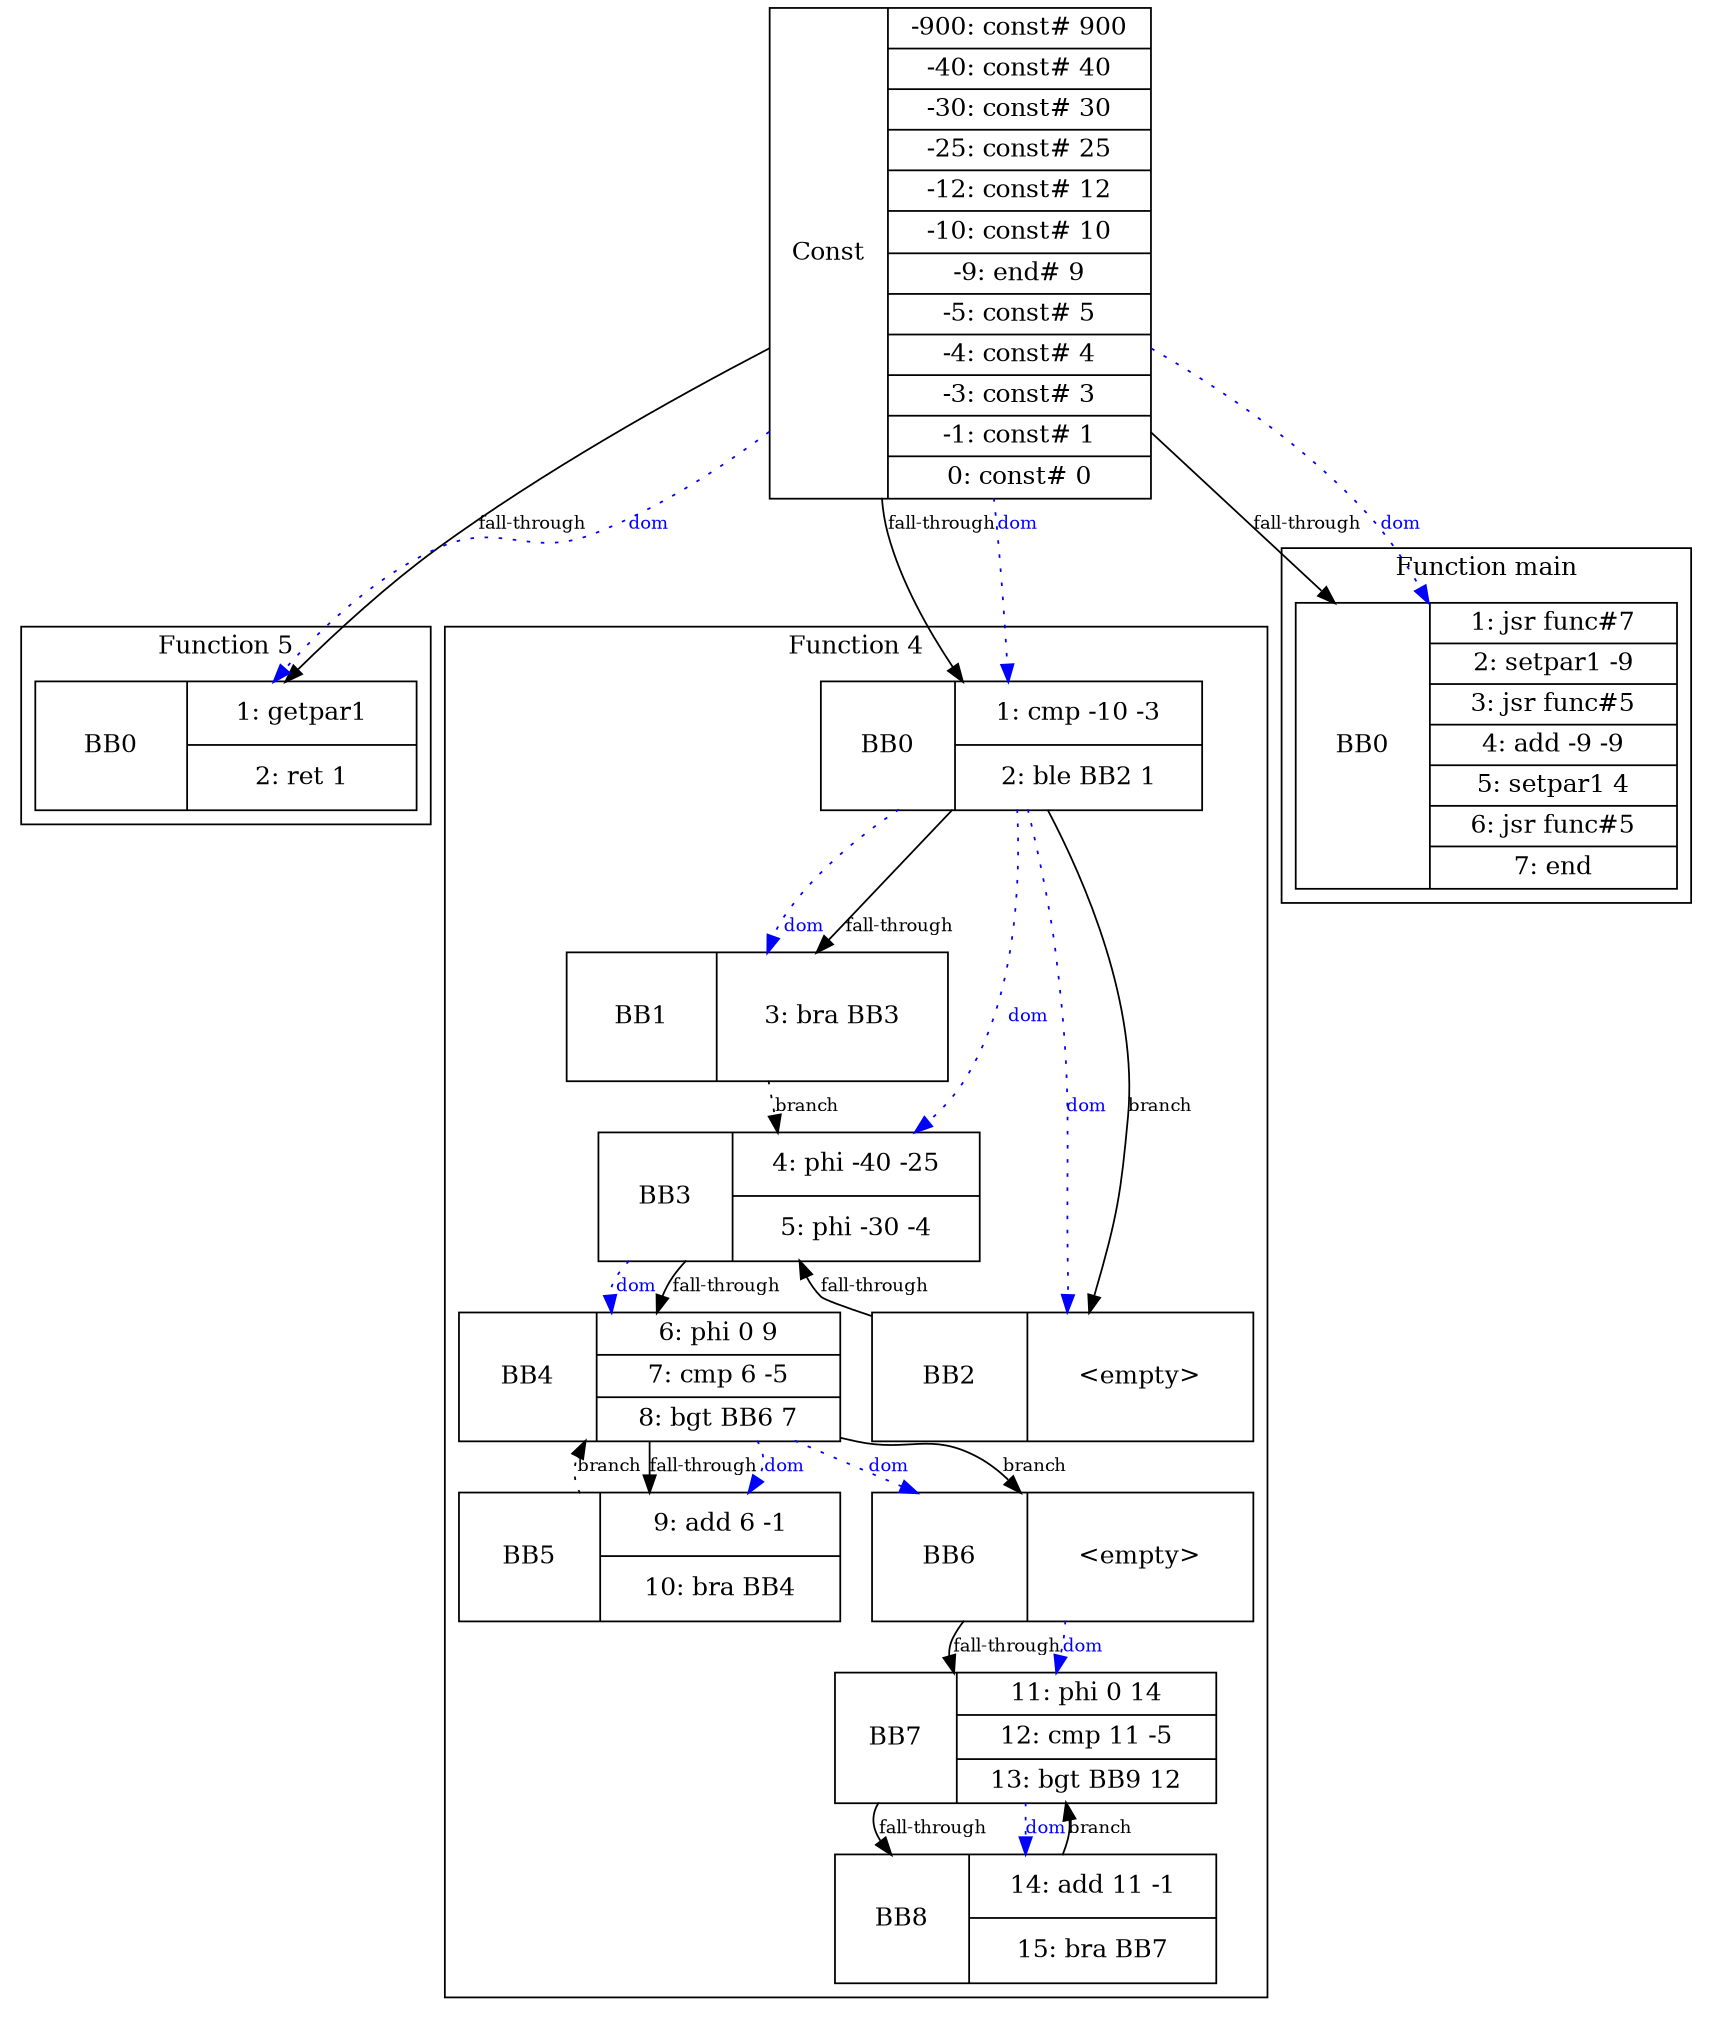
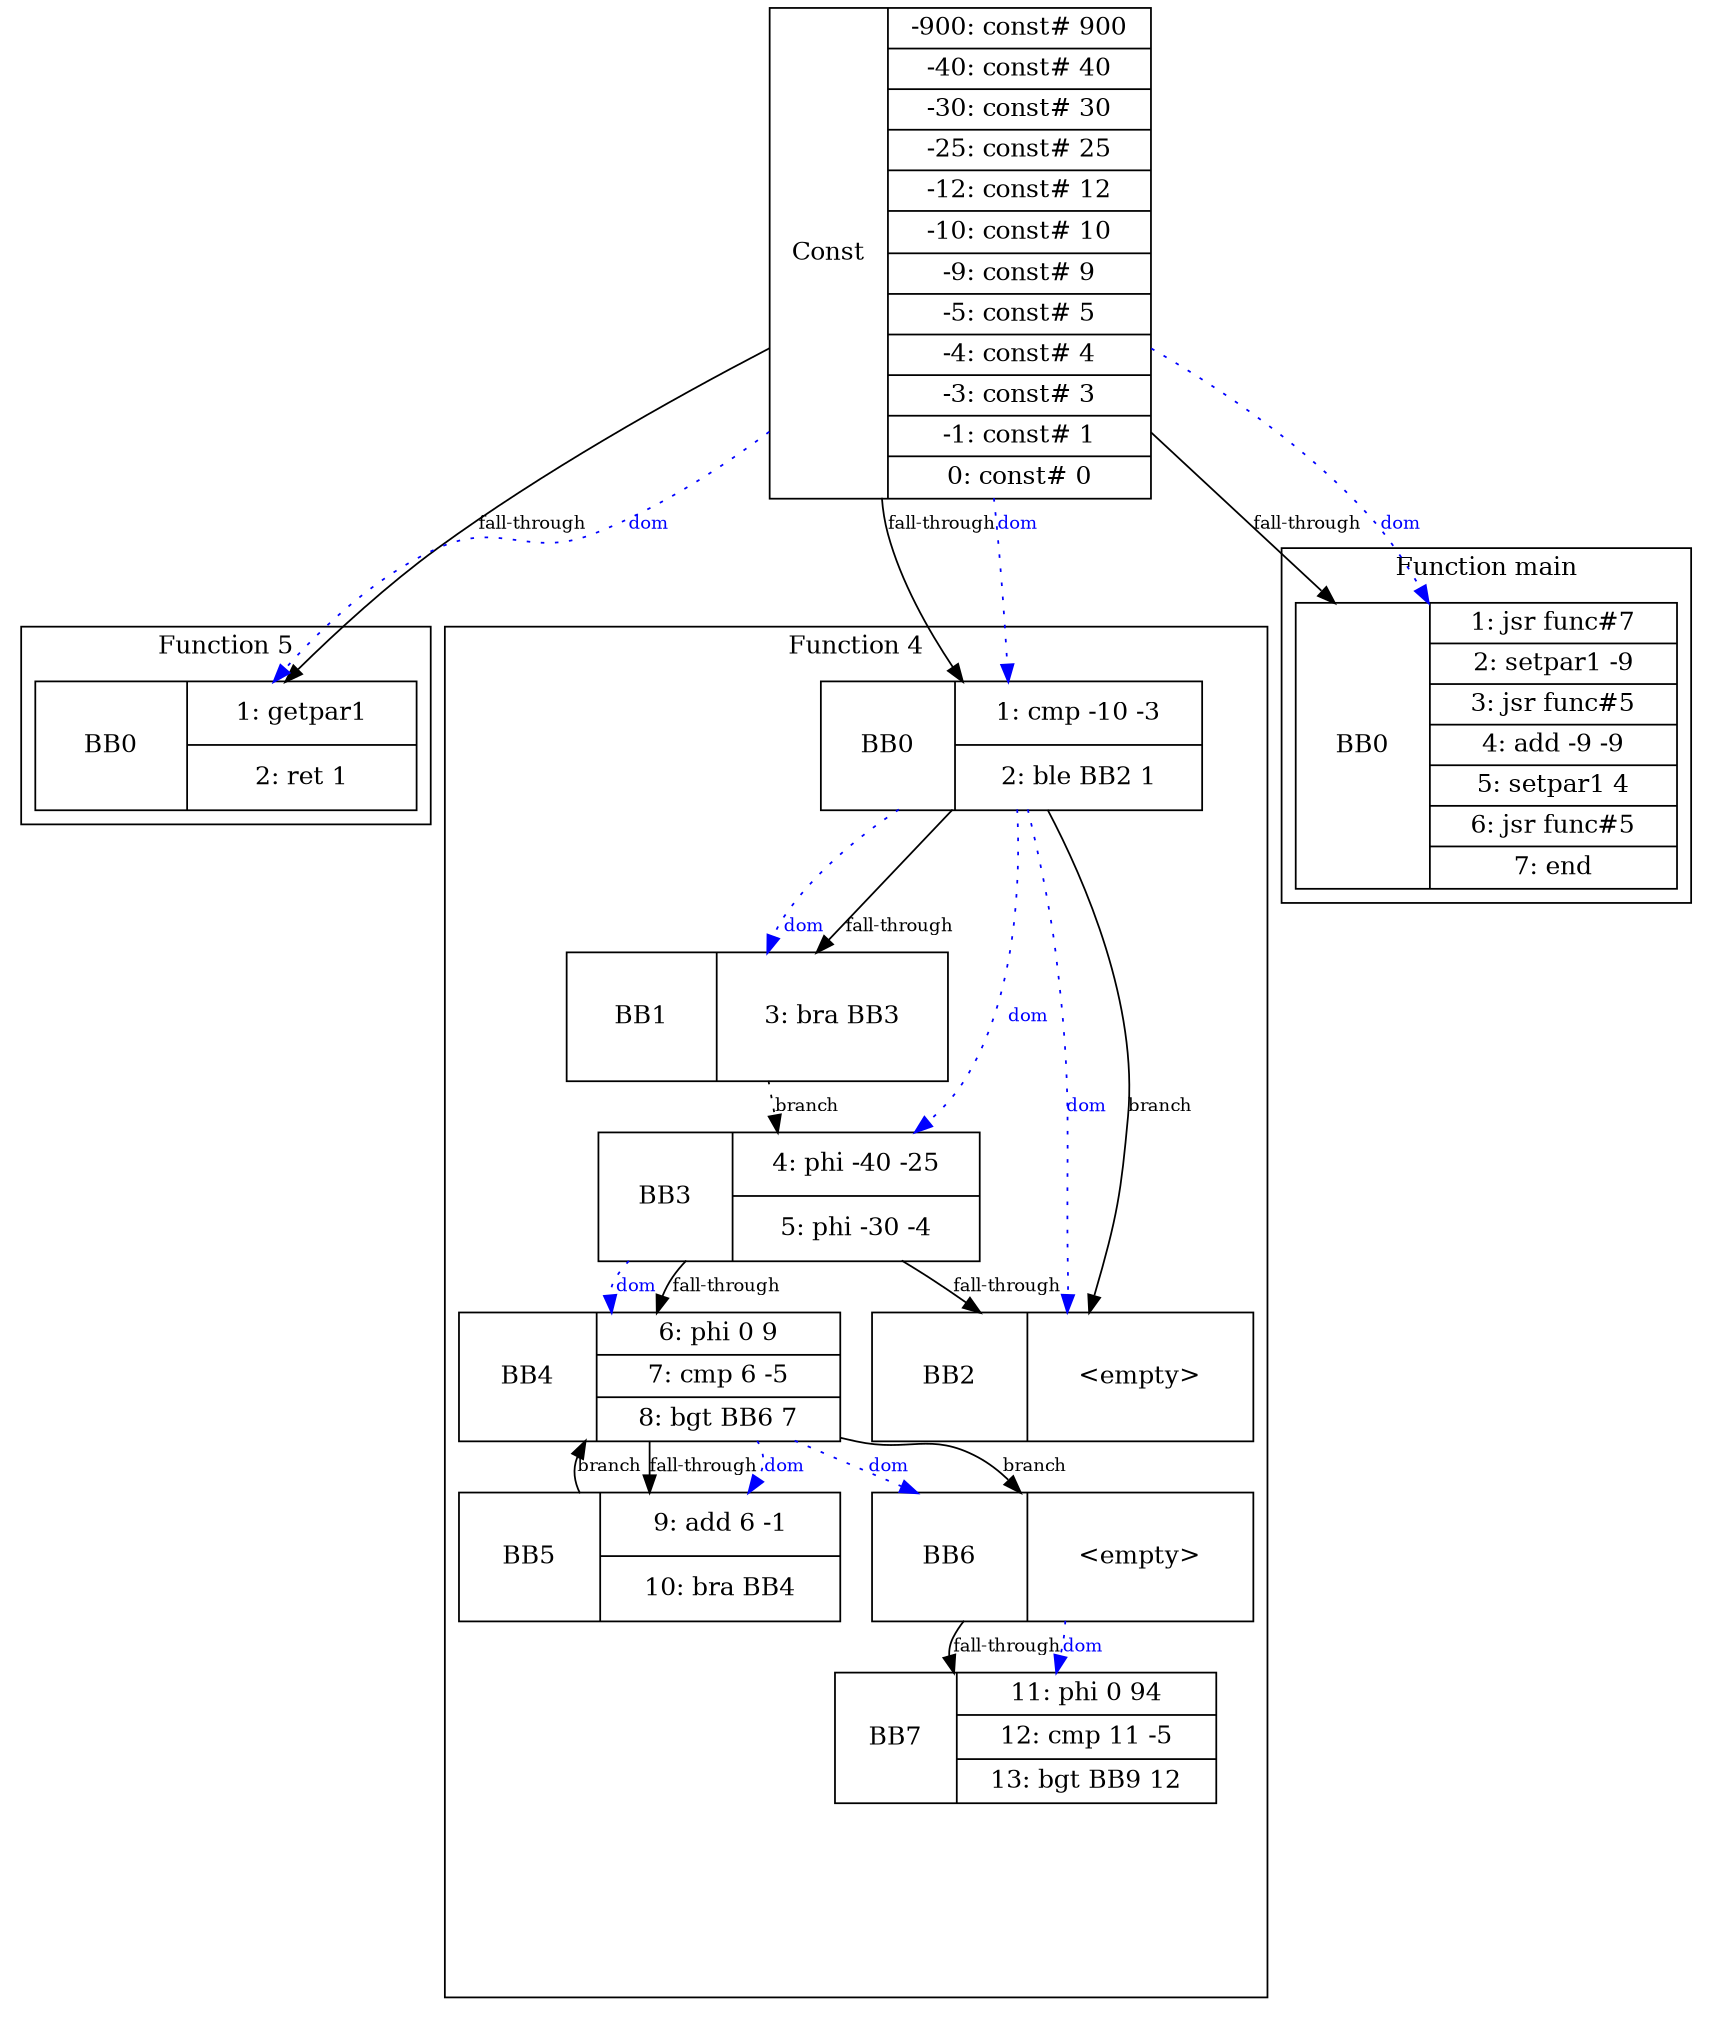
(1019, 273) -> (1019, 273)
(835, 1303) -> (934, 1281)
(575, 1475) -> (575, 1475)
(1087, 1693) -> (1087, 1693)
(1026, 1919) -> none
